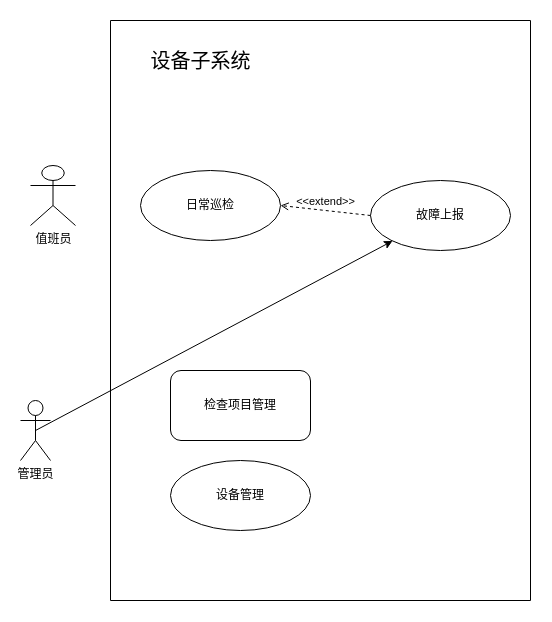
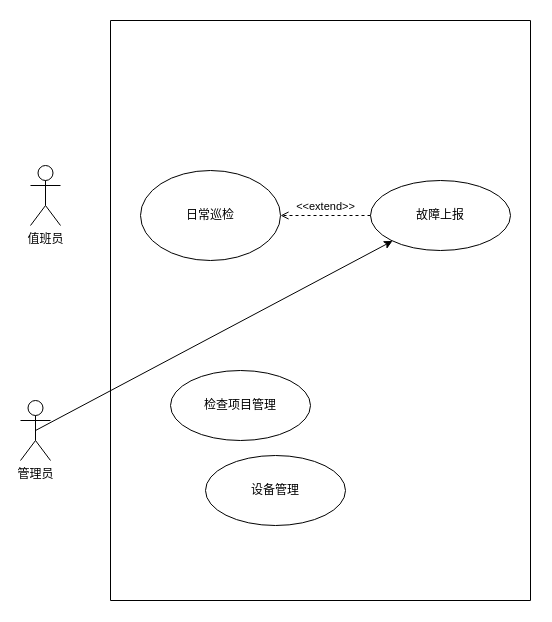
(201, 61) -> none
(53, 196) -> (46, 196)
(211, 206) -> (211, 216)
(241, 406) -> (241, 406)
(241, 496) -> (276, 491)
